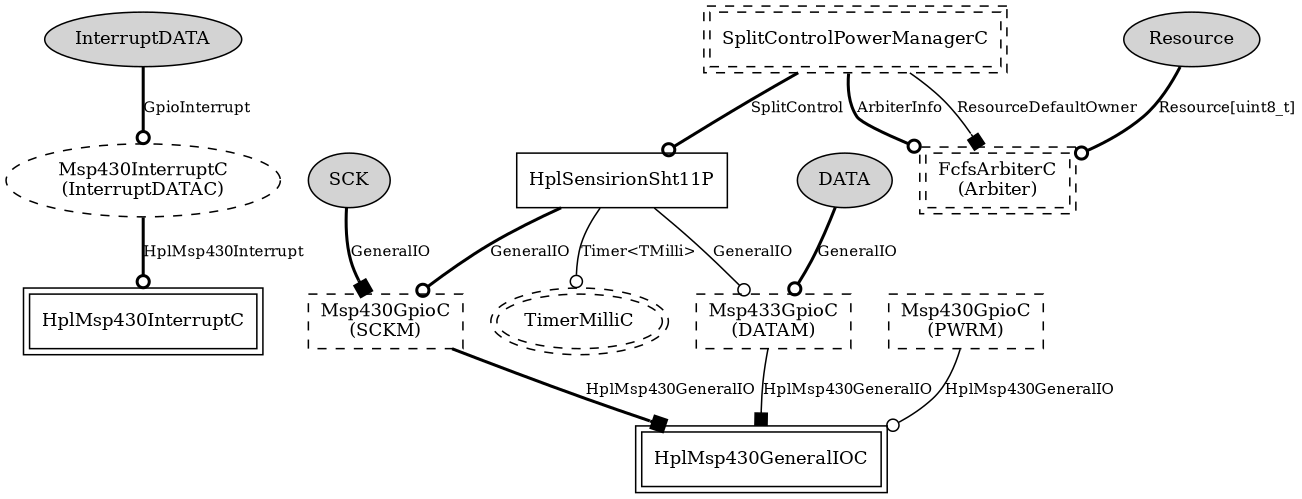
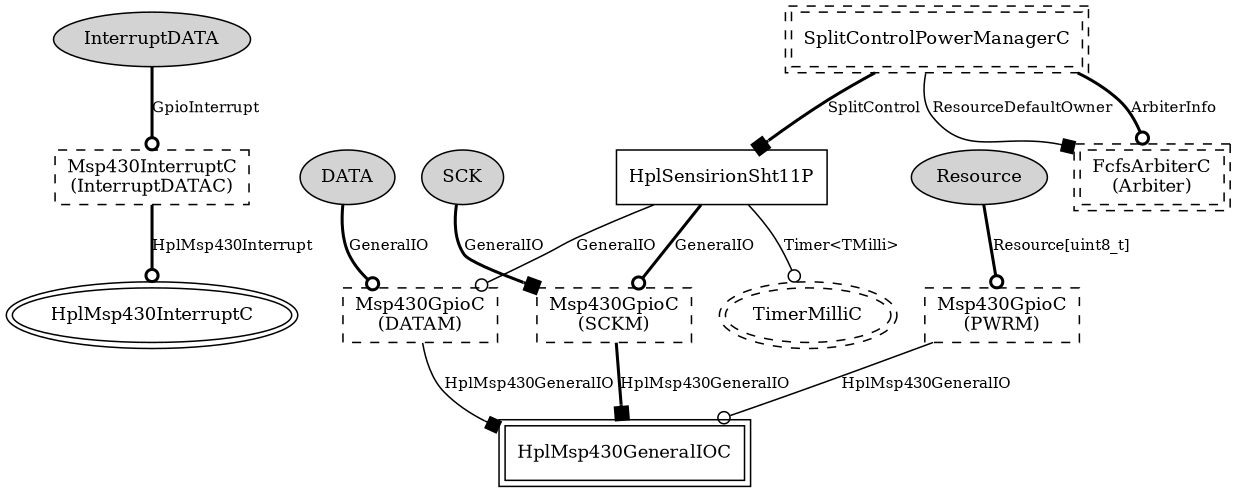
(736, 109) -> (821, 105)
(1142, 118) -> (990, 240)
(143, 180) -> (152, 177)
(143, 321) -> (152, 315)
(774, 321) -> (420, 315)
